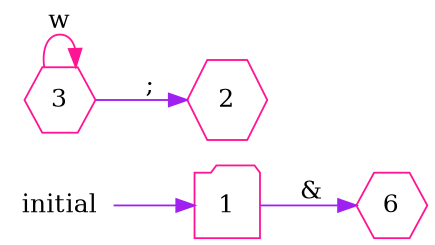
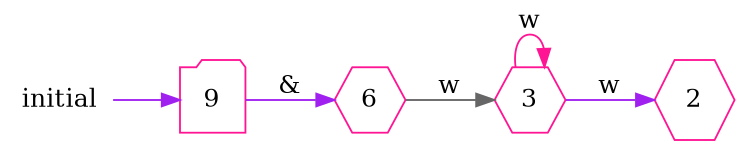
(150, 86) -> (610, 86)
none -> (441, 100)
(227, 205) -> (213, 100)
